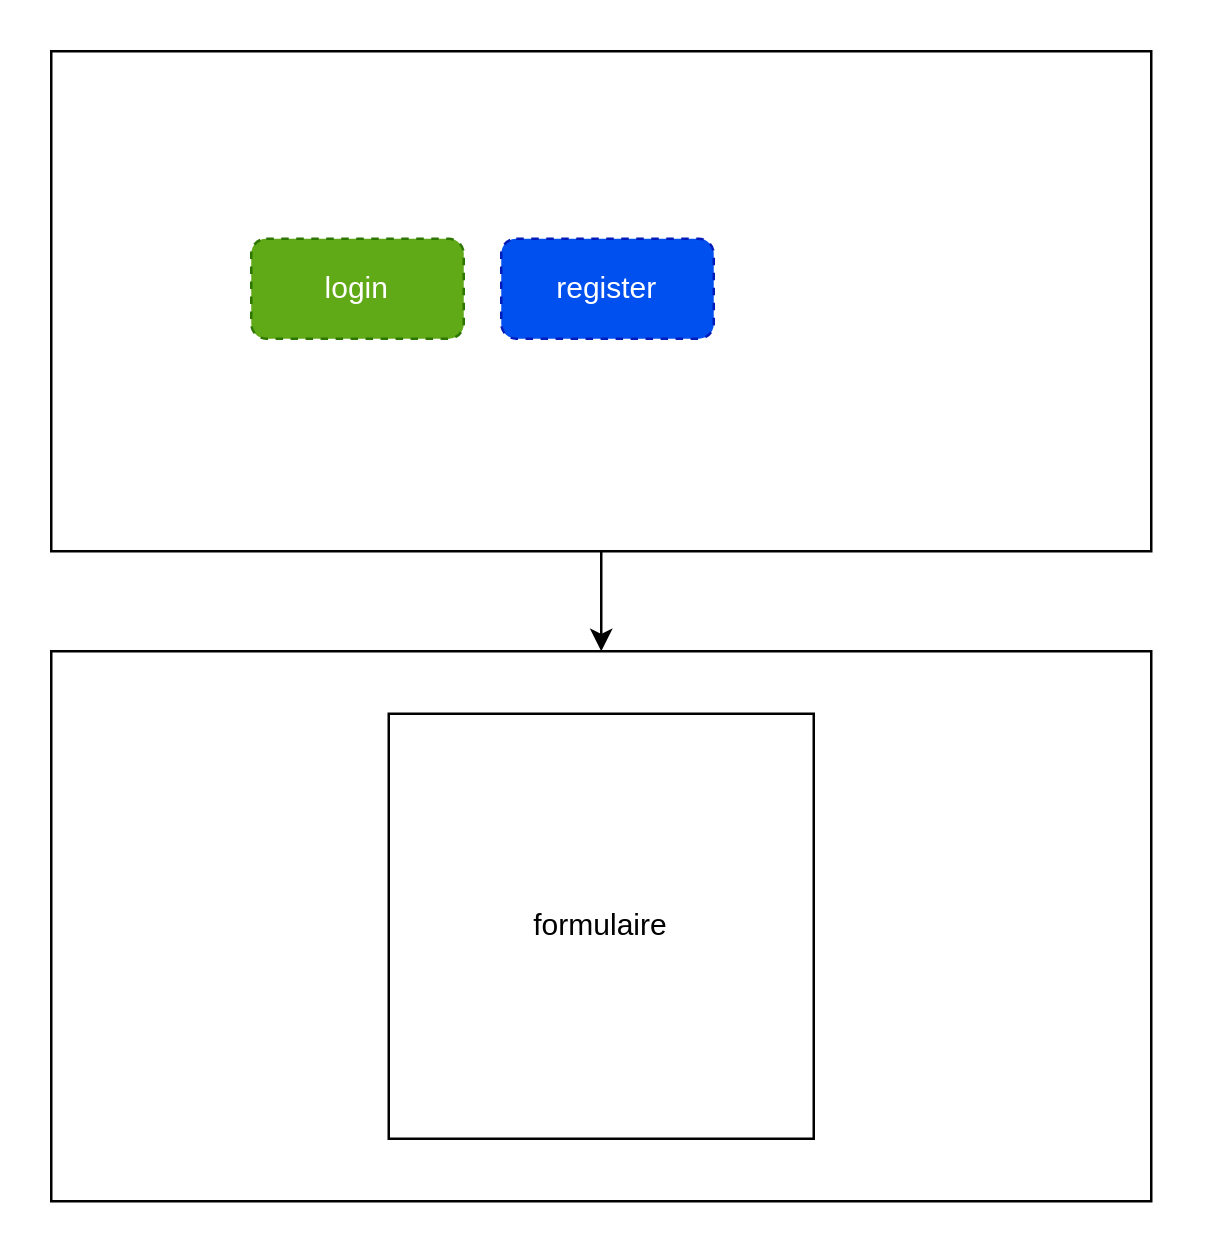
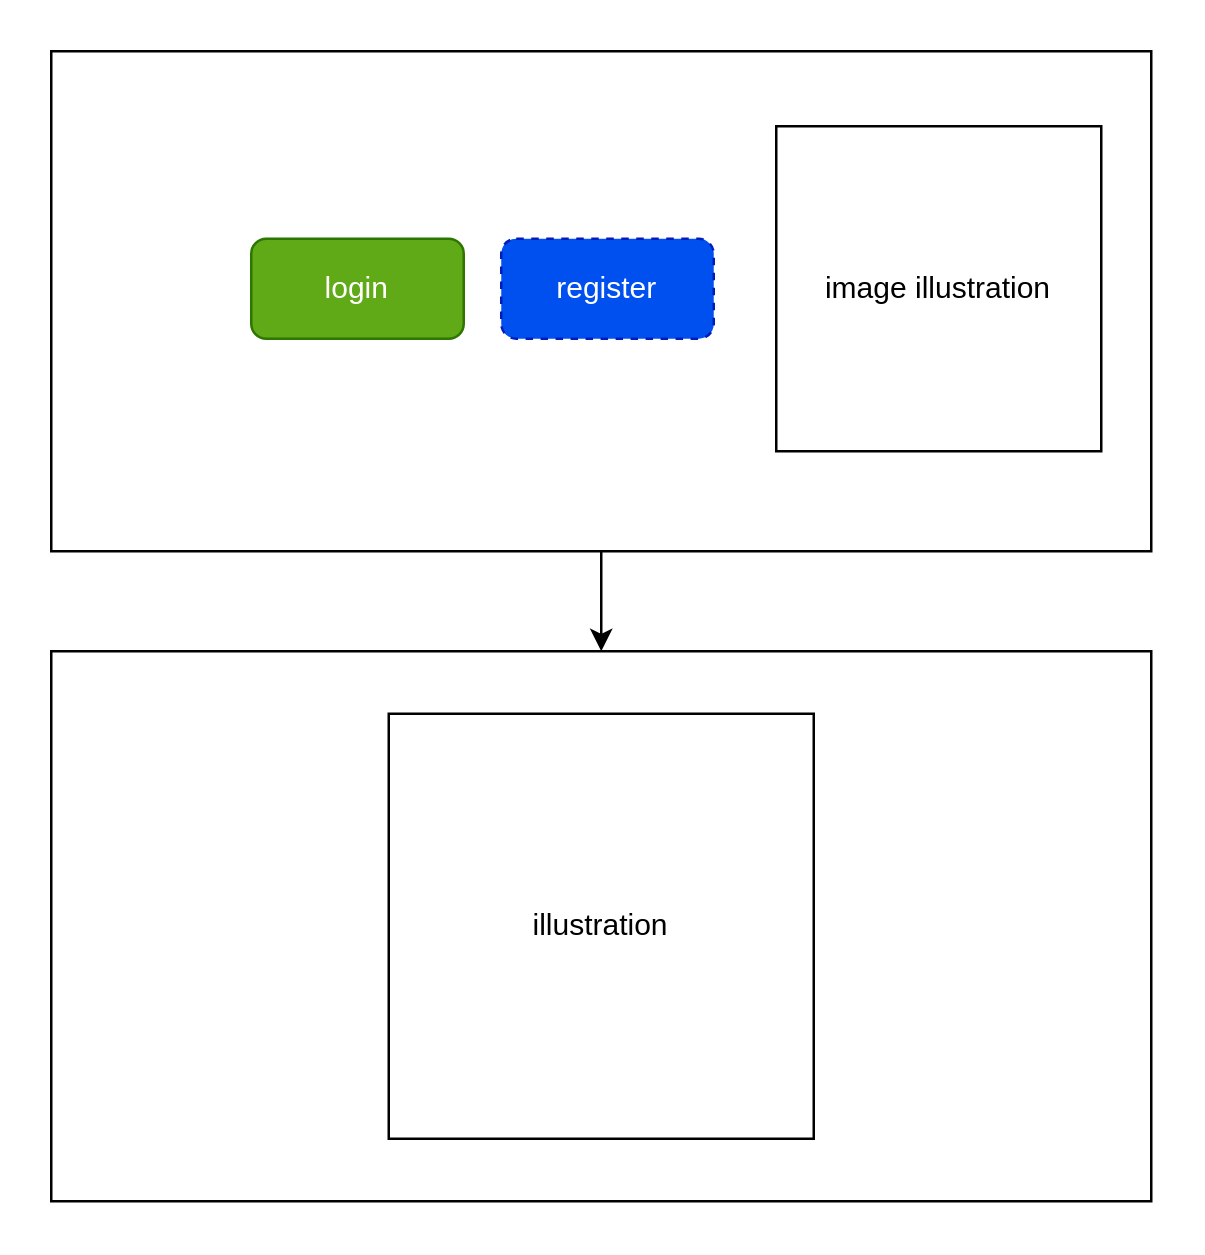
(358, 289) -> (358, 289)
none -> (939, 289)
(601, 926) -> (601, 926)
